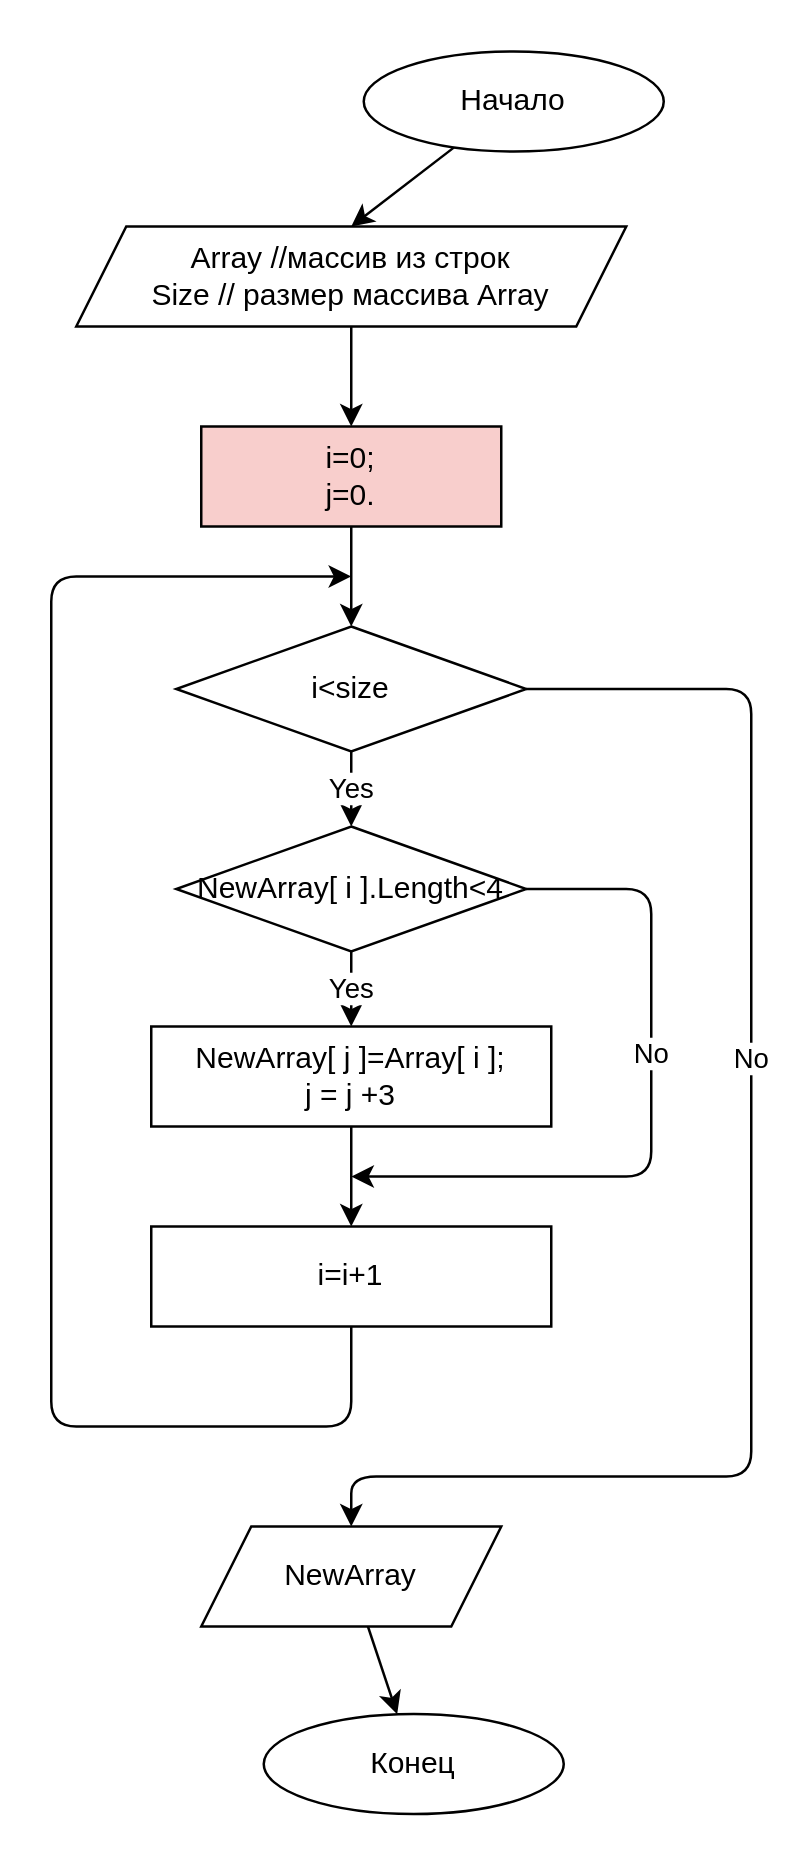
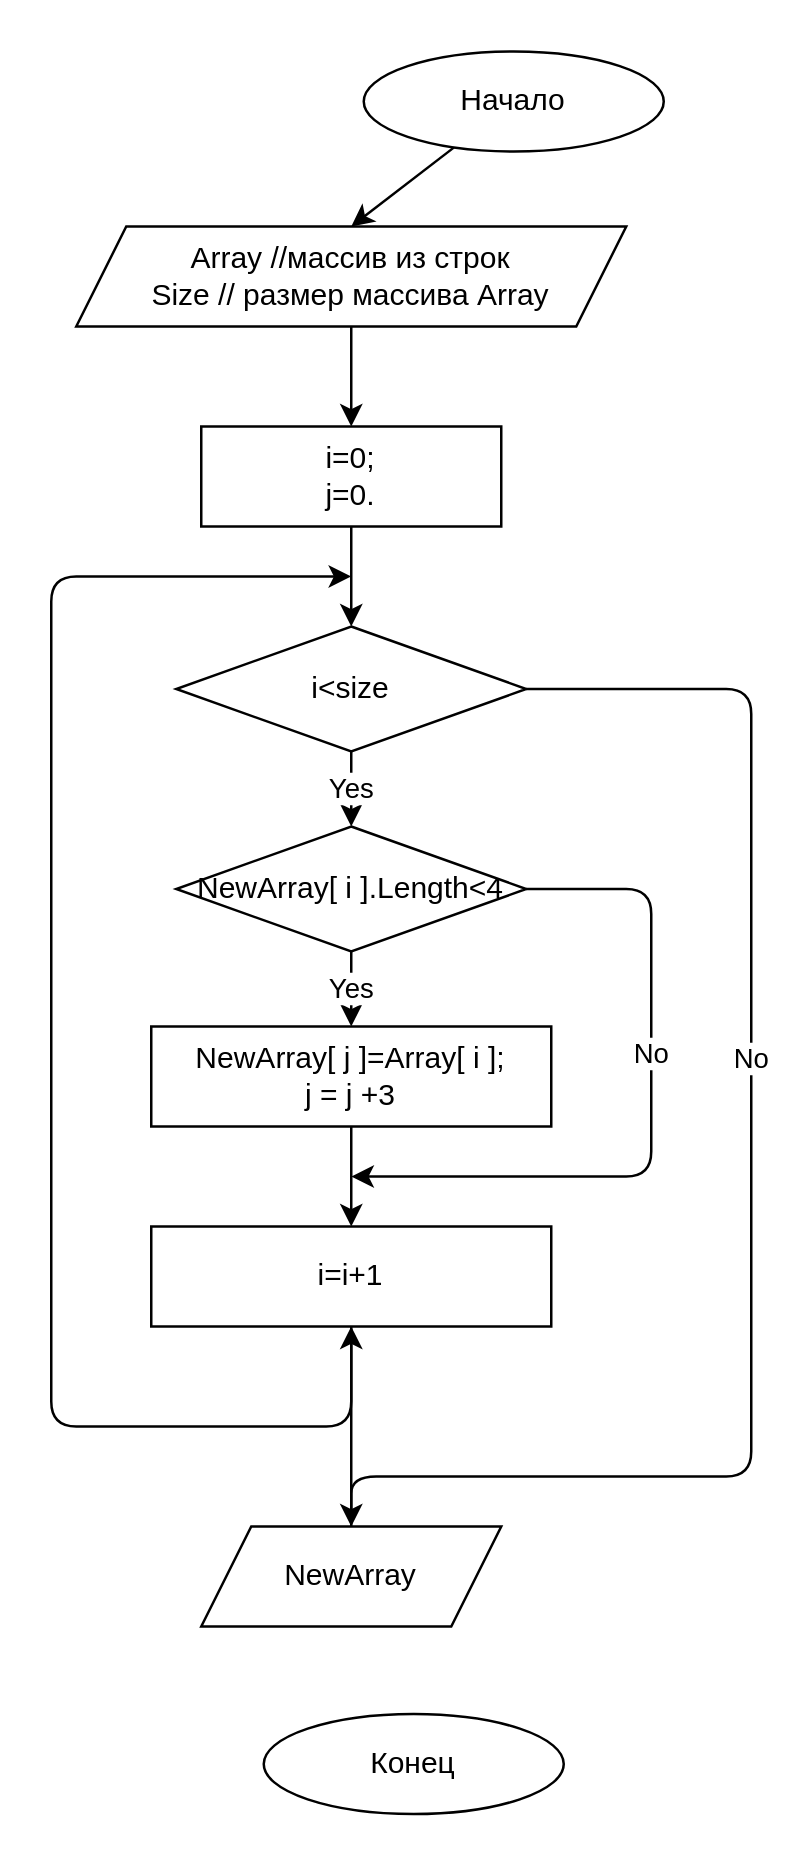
(351, 476) -> (351, 476)
(380, 1663) -> (351, 1451)
